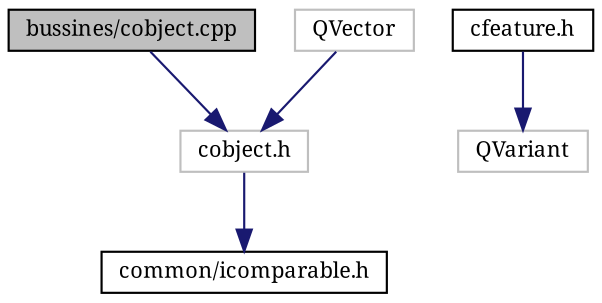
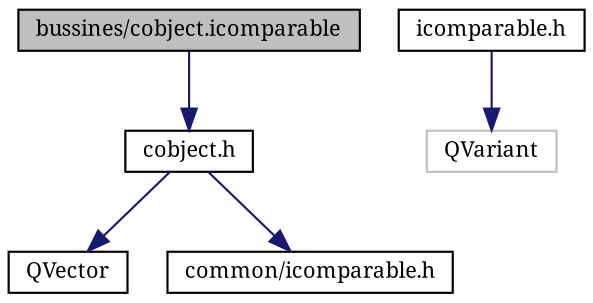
(132, 30) -> (189, 30)
(354, 30) -> (68, 272)
(523, 30) -> (492, 30)
(307, 83) -> (137, 204)
(244, 151) -> (189, 151)
